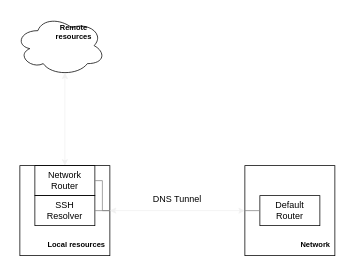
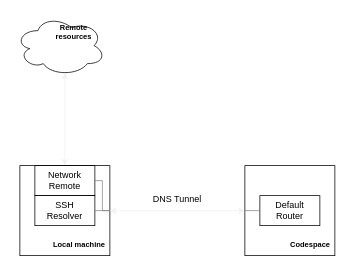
(65, 180) -> (65, 180)
(76, 244) -> (81, 244)
(316, 244) -> (311, 244)
